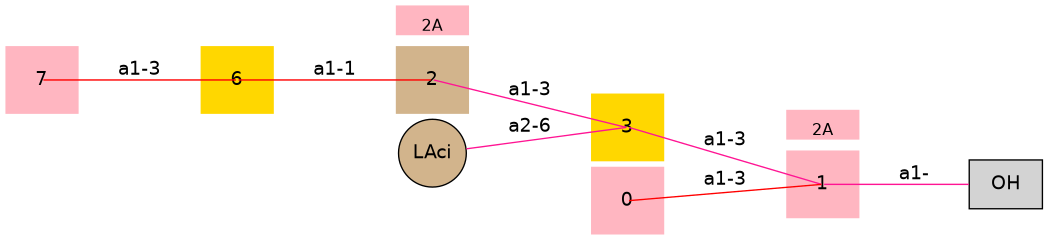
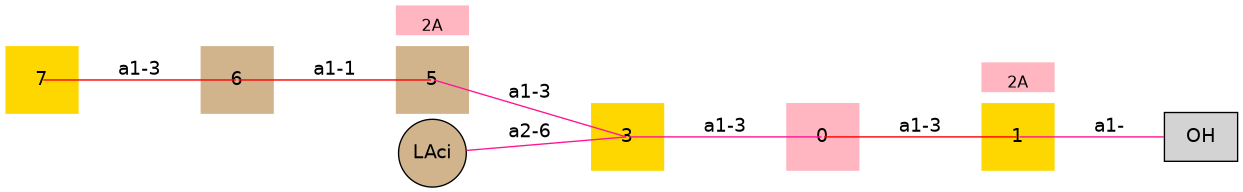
(42, 80) -> (42, 80)
(237, 80) -> (237, 80)
(432, 80) -> (432, 80)
(725, 156) -> (725, 137)
(823, 184) -> (1018, 137)
